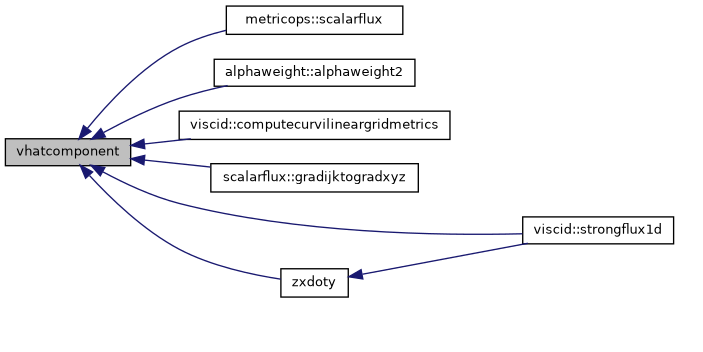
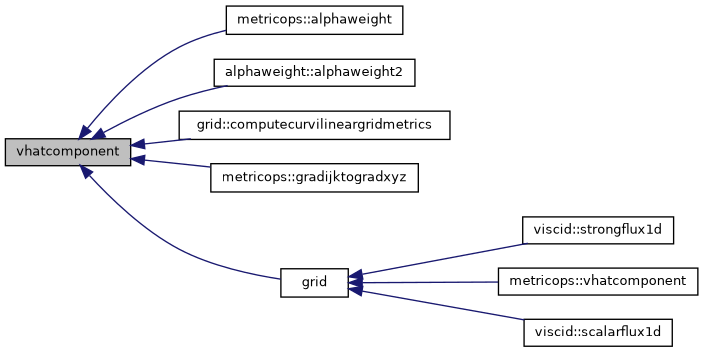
(315, 20) -> (315, 20)
(315, 125) -> (315, 125)
(315, 178) -> (315, 178)
(309, 226) -> none
none -> (598, 282)
(315, 283) -> (315, 283)
none -> (598, 333)
